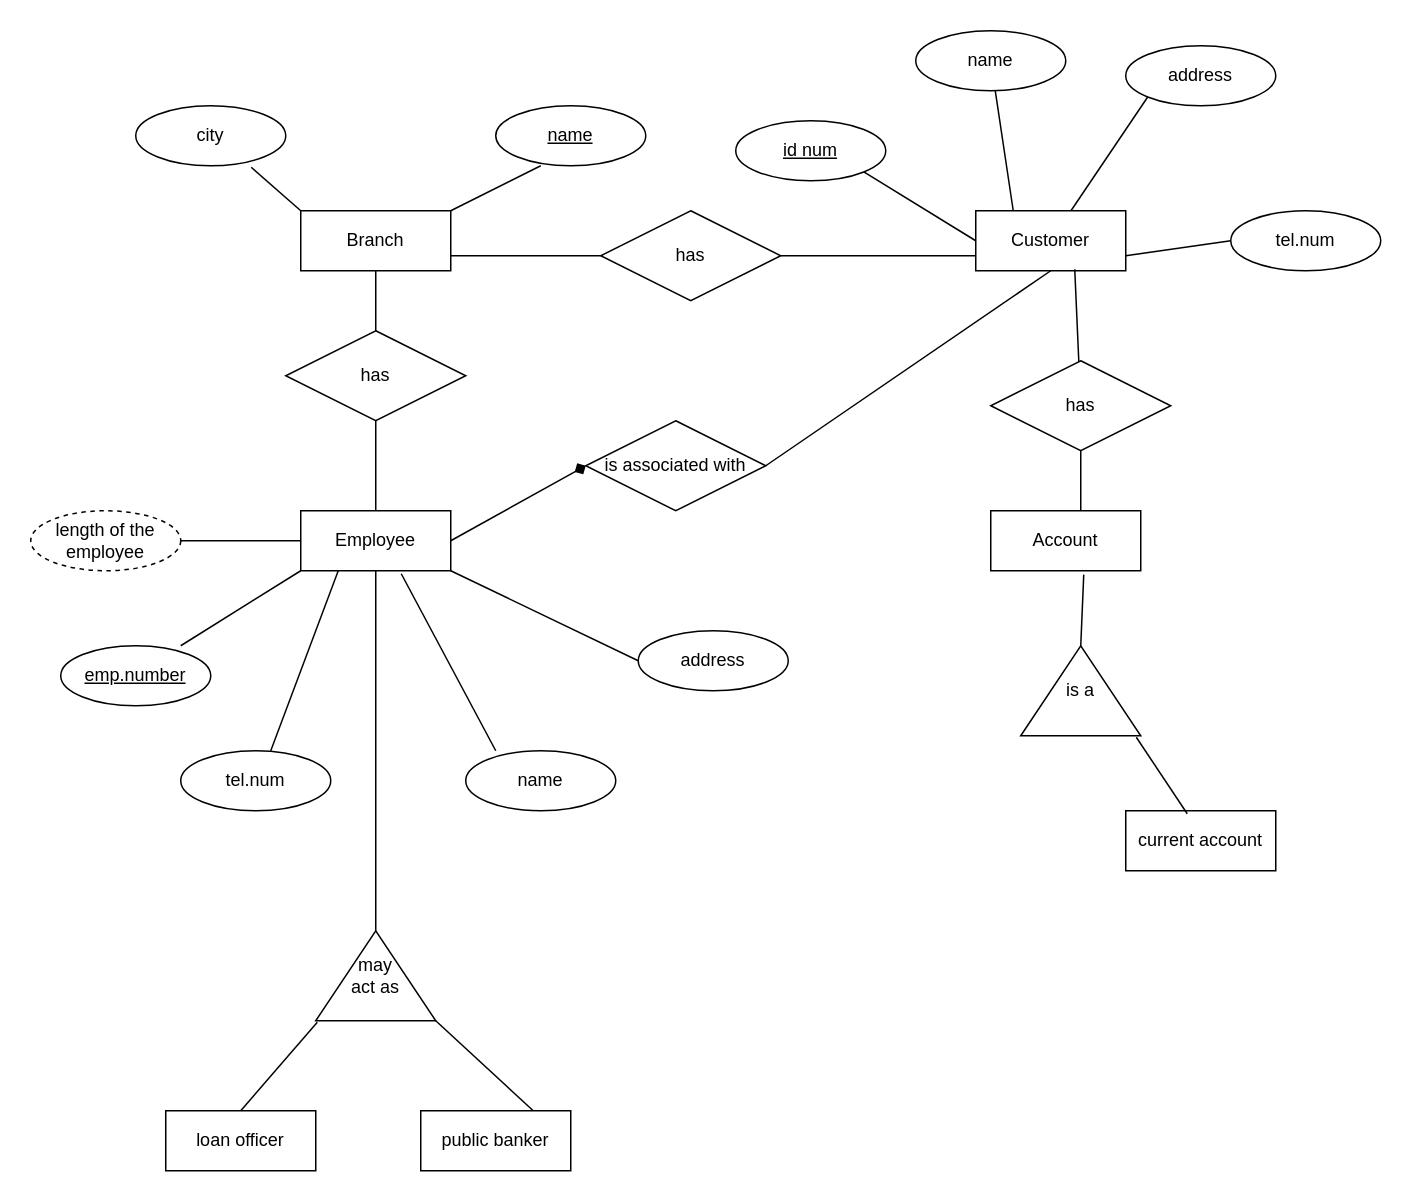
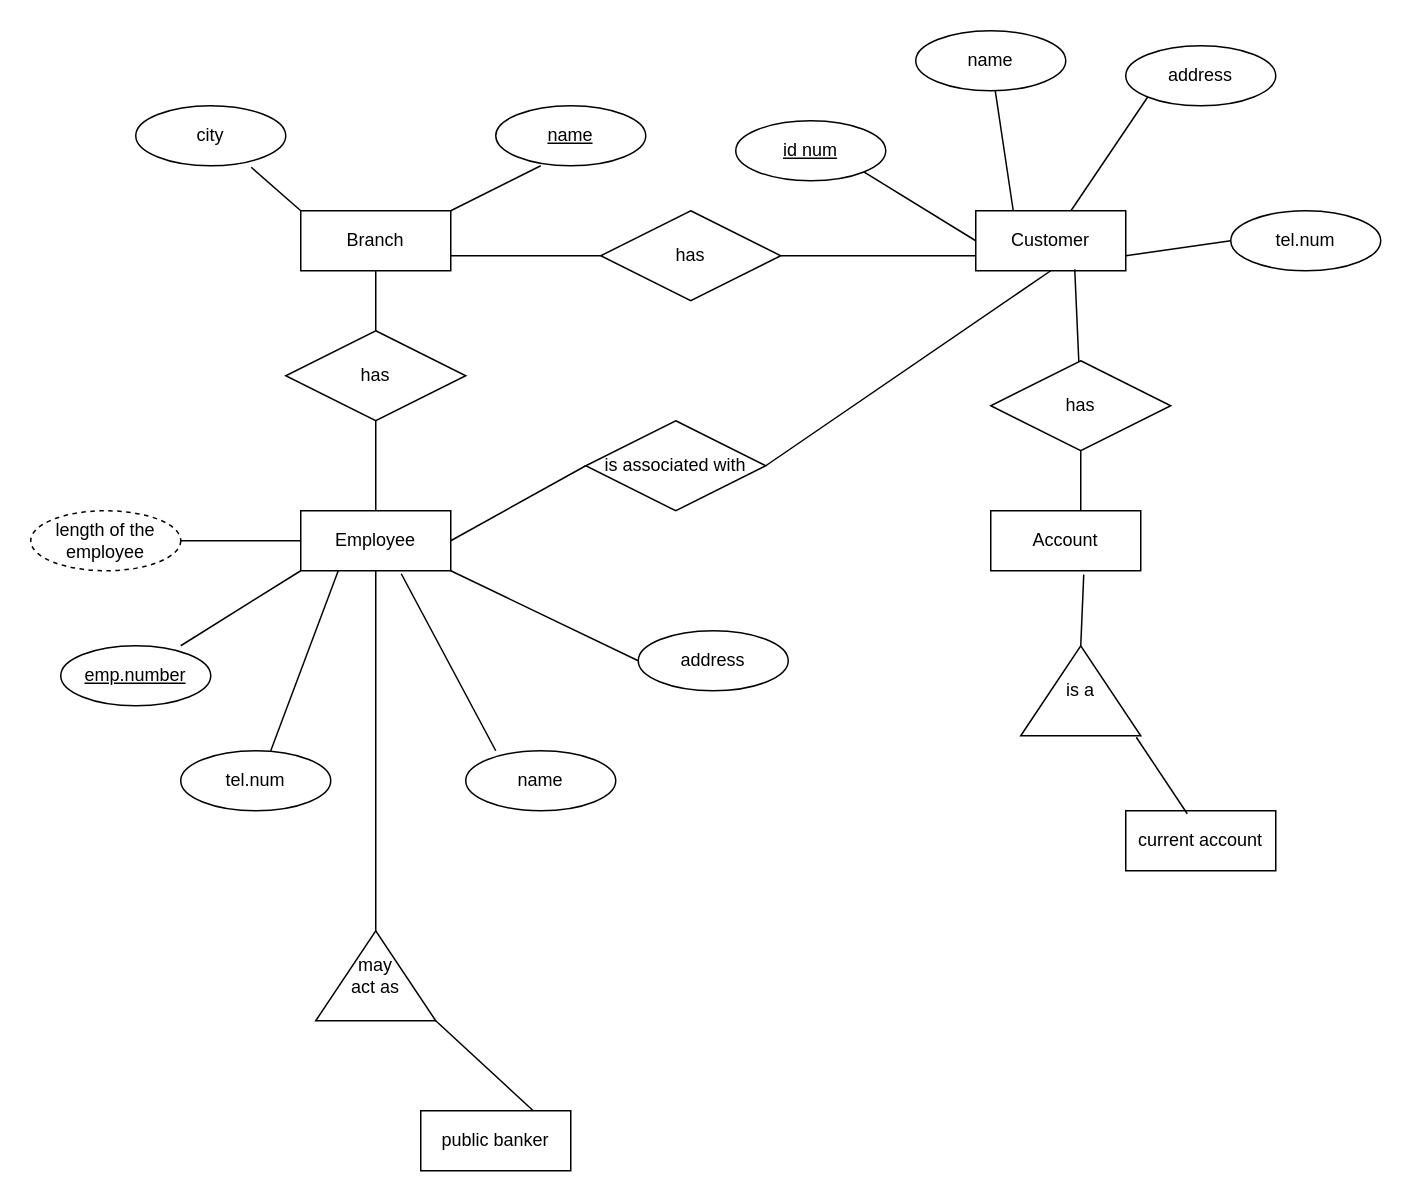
(575, 472) -> (580, 469)
(279, 1067) -> none
(241, 1141) -> none
